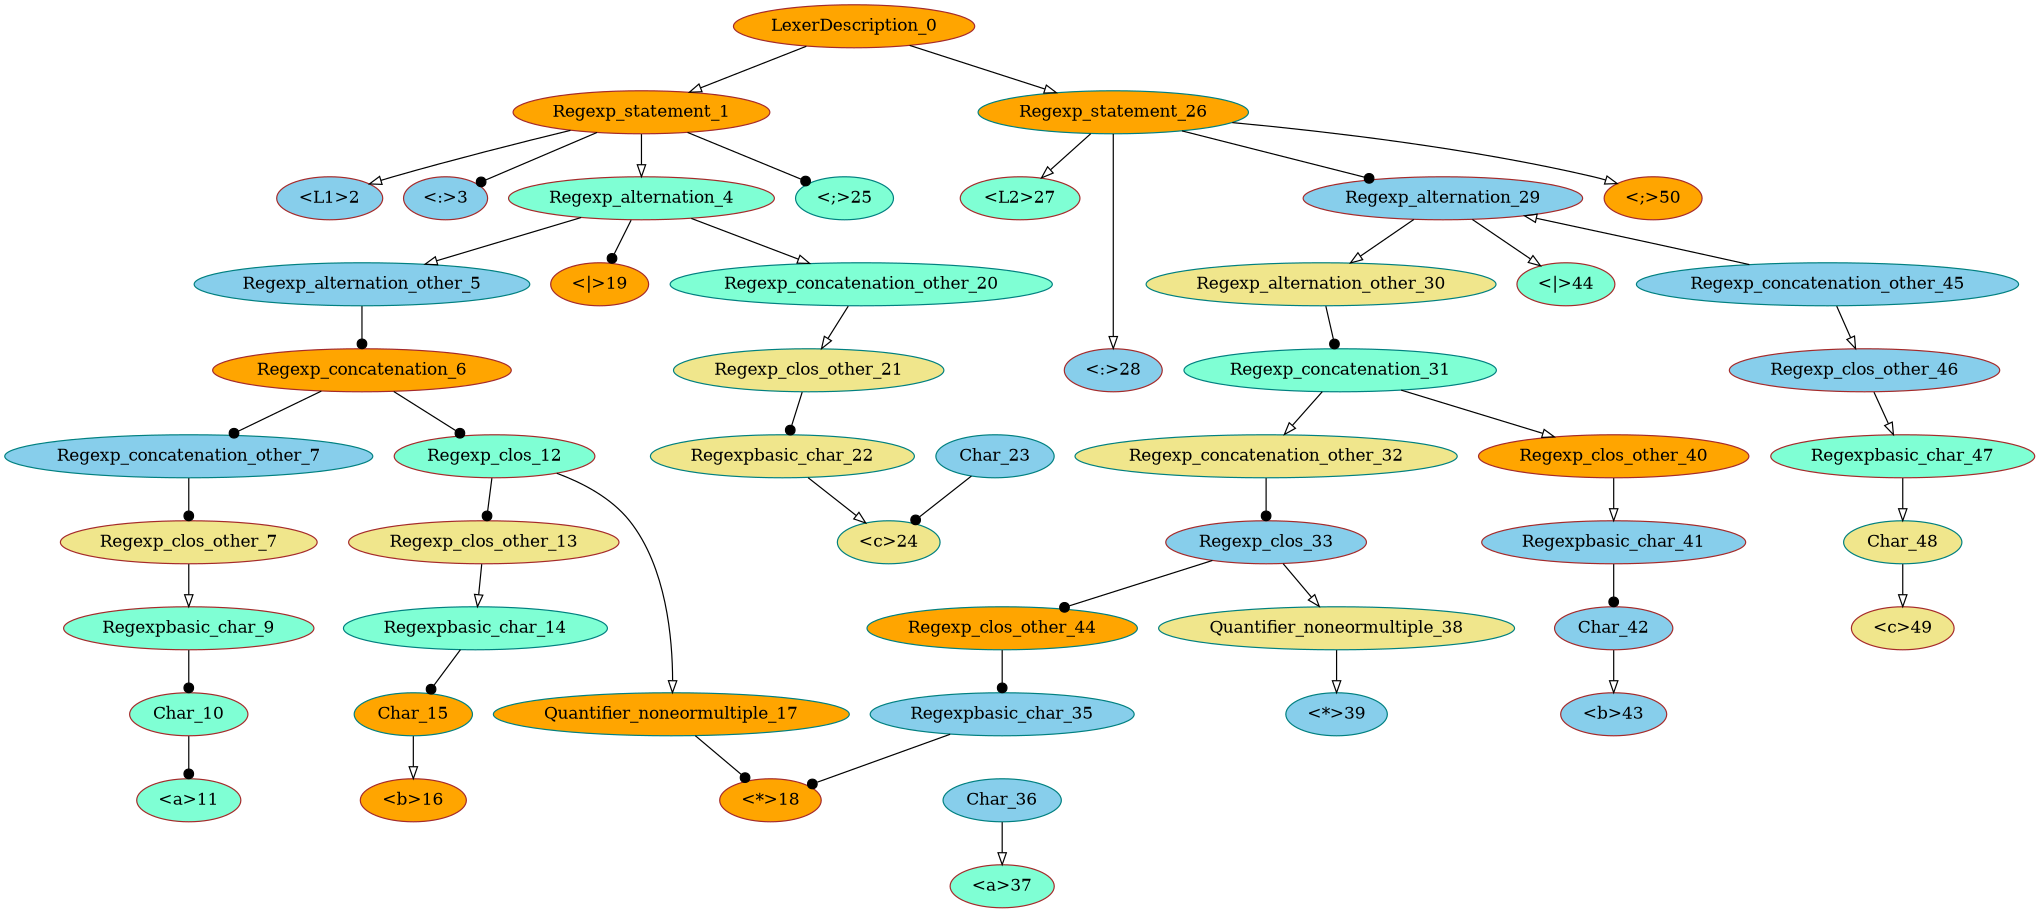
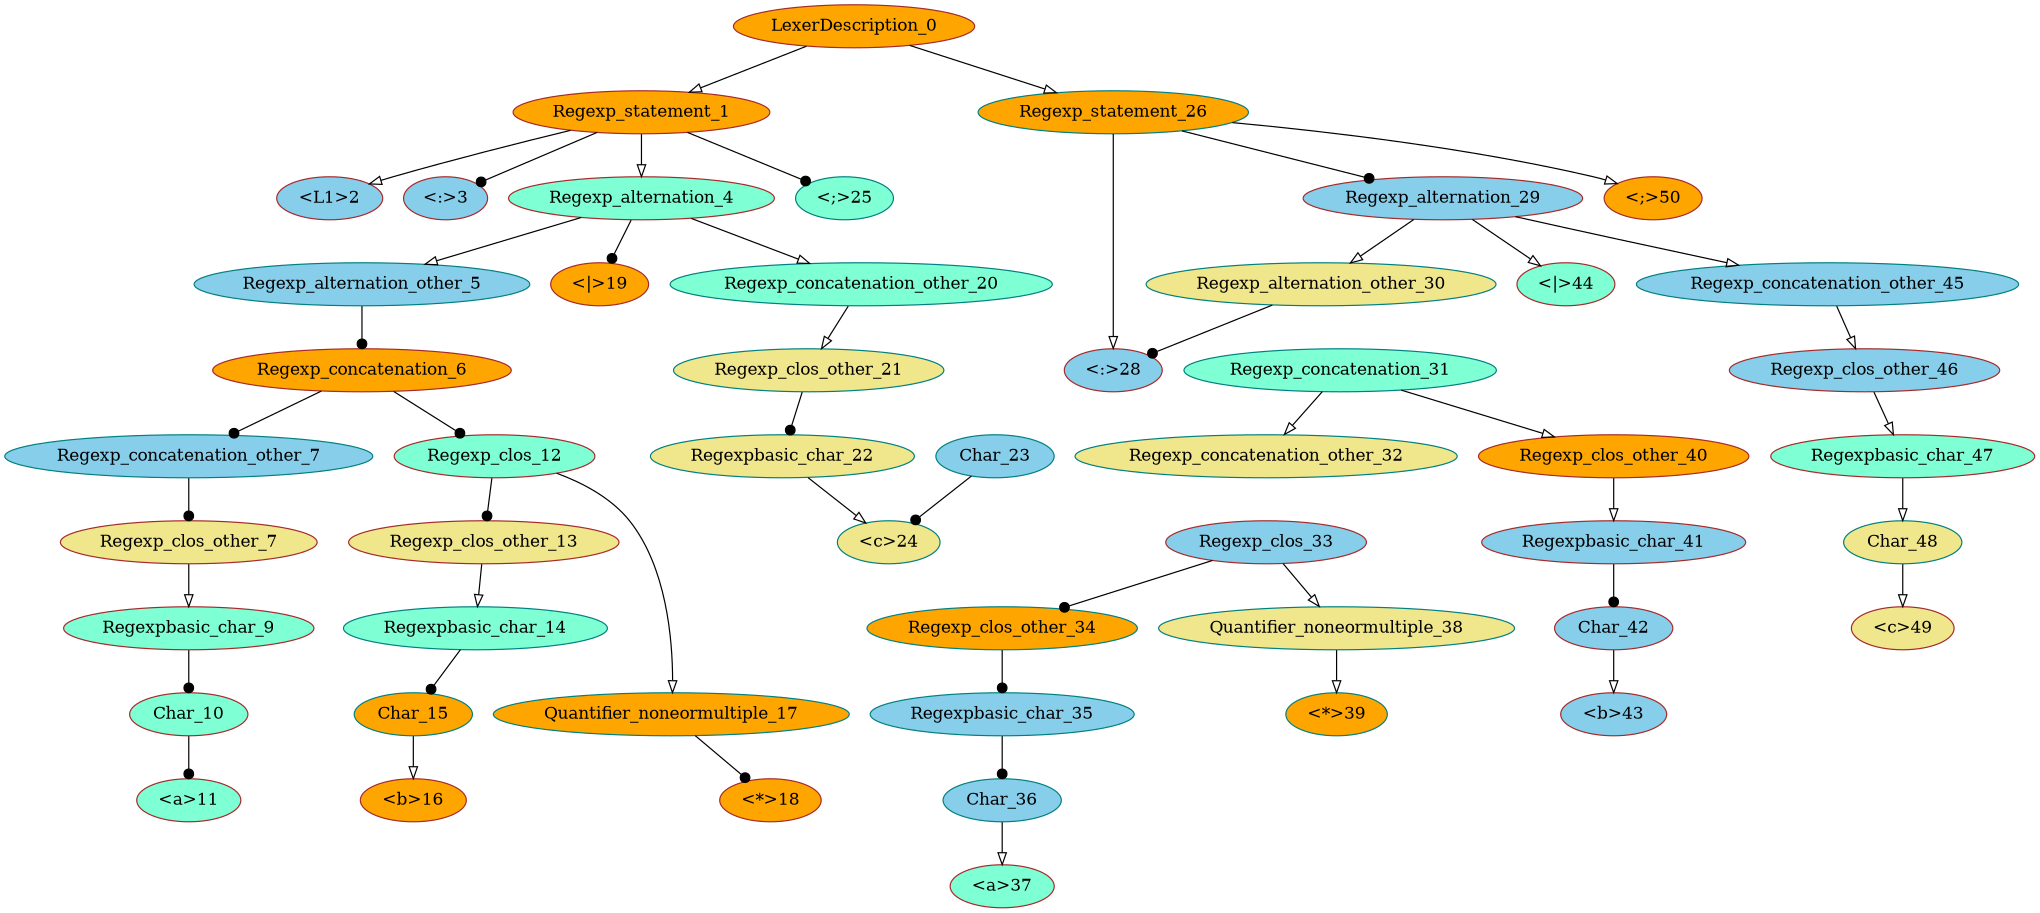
(1020, 198) -> none
(1643, 241) -> (1621, 240)
(1330, 323) -> (1215, 328)
(1266, 495) -> none
(1002, 628) -> (1002, 628)
(1337, 714) -> (1337, 714)
(884, 758) -> (1002, 753)
